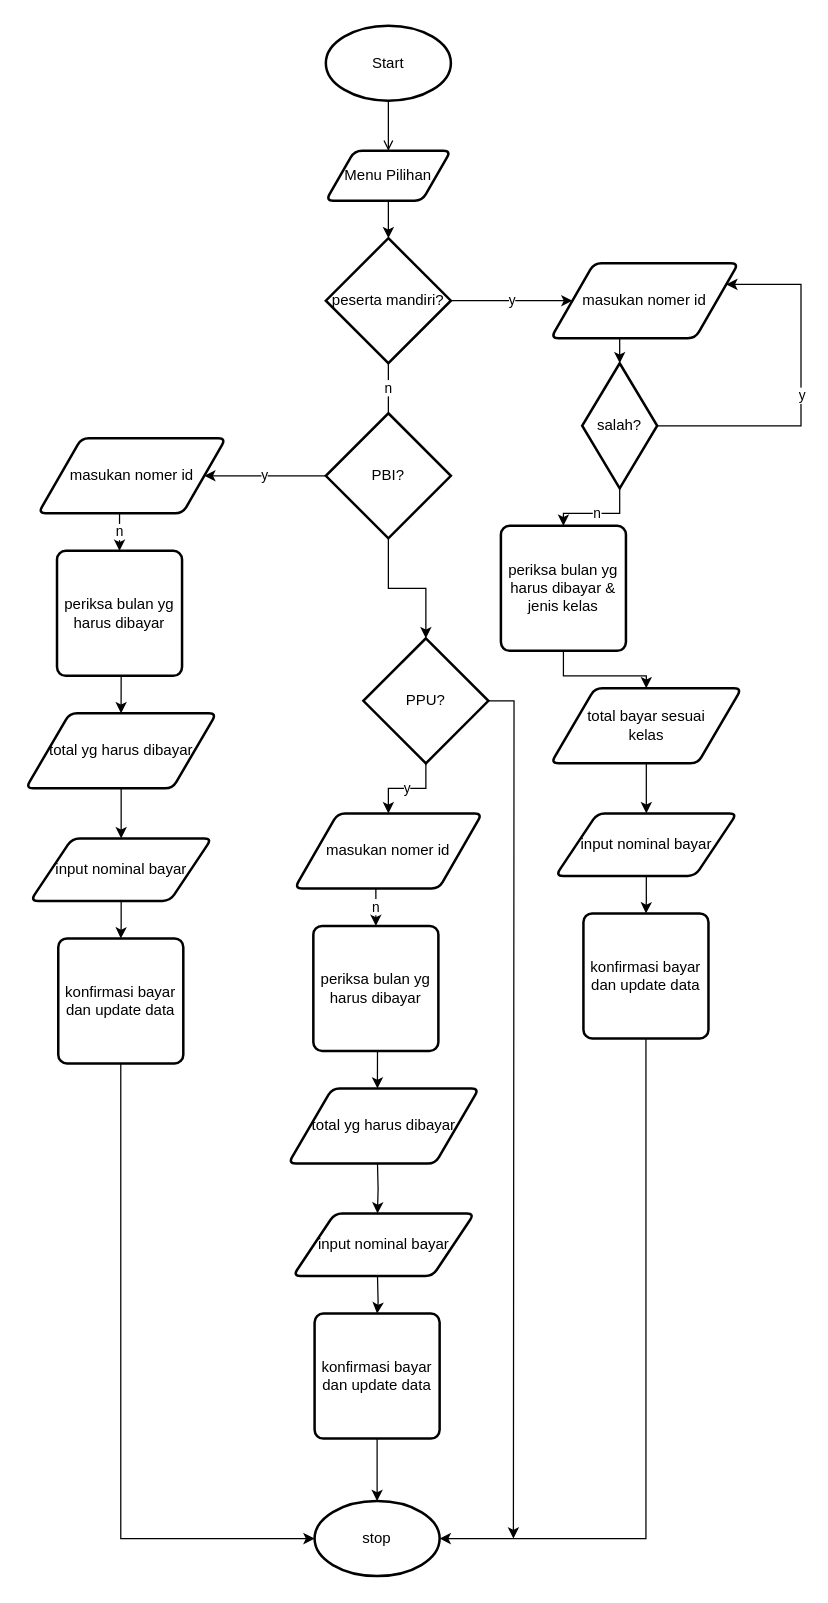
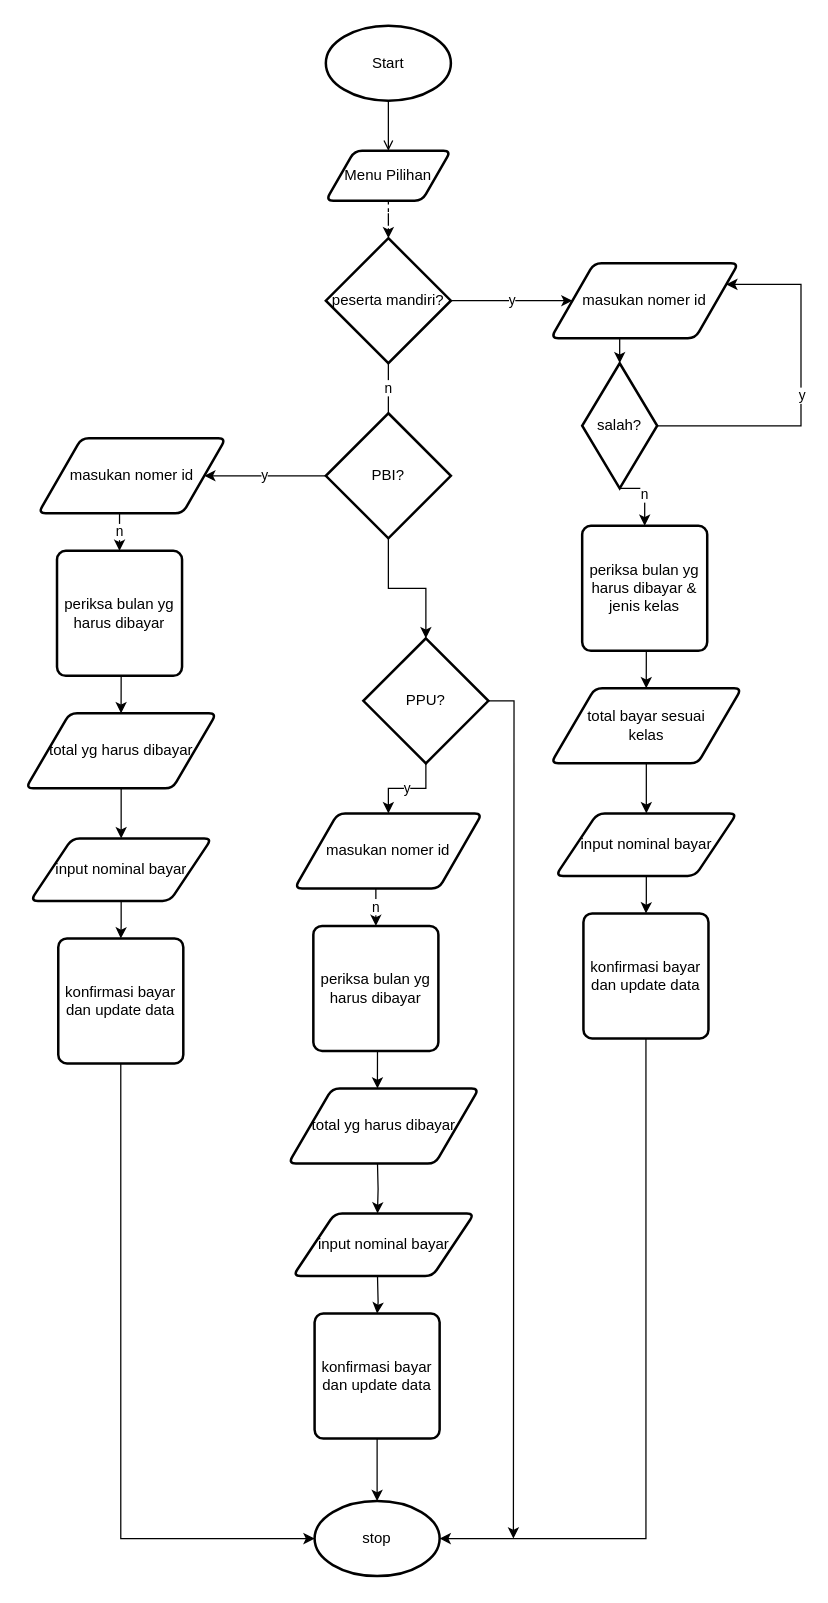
(388, 208) -> (388, 208)
(563, 588) -> (644, 588)
